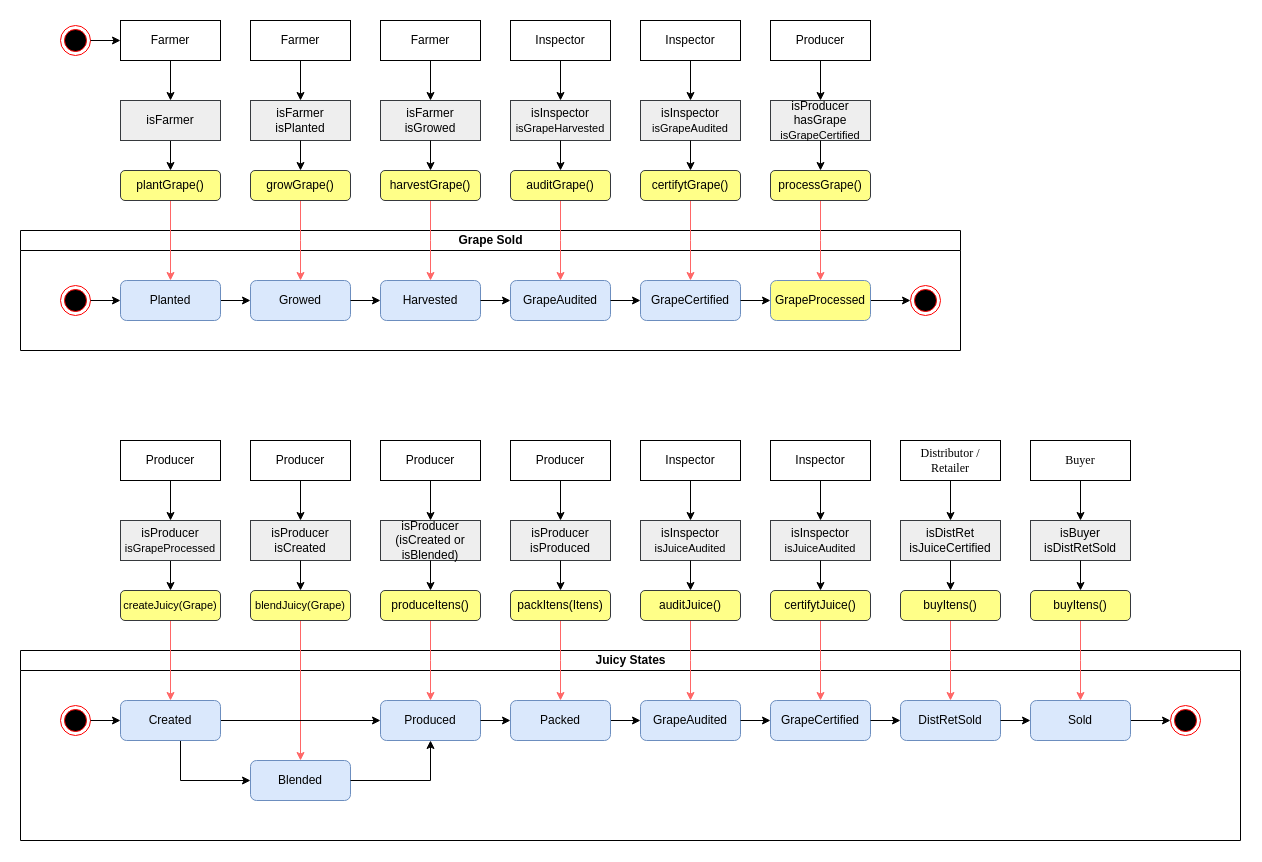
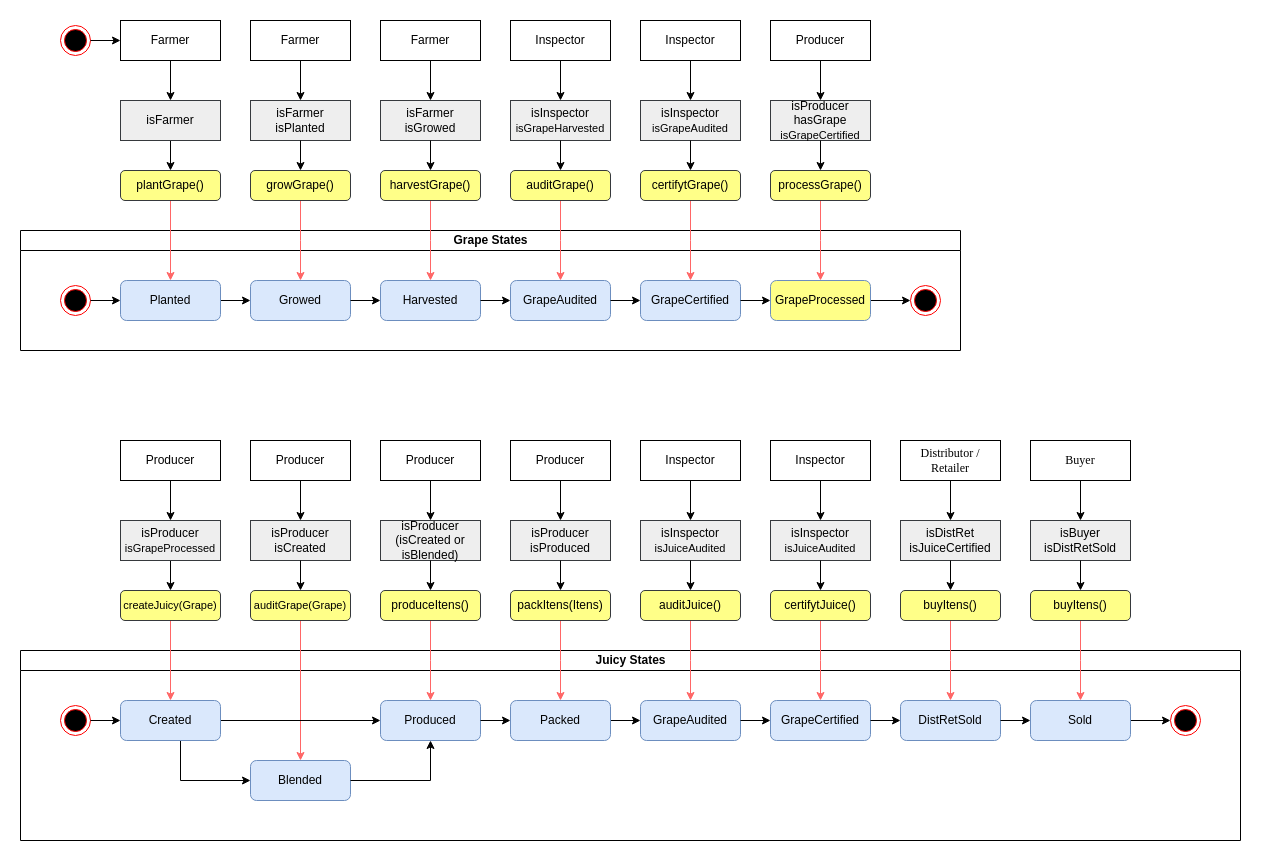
(491, 241) -> (491, 241)
(301, 606) -> (301, 606)
